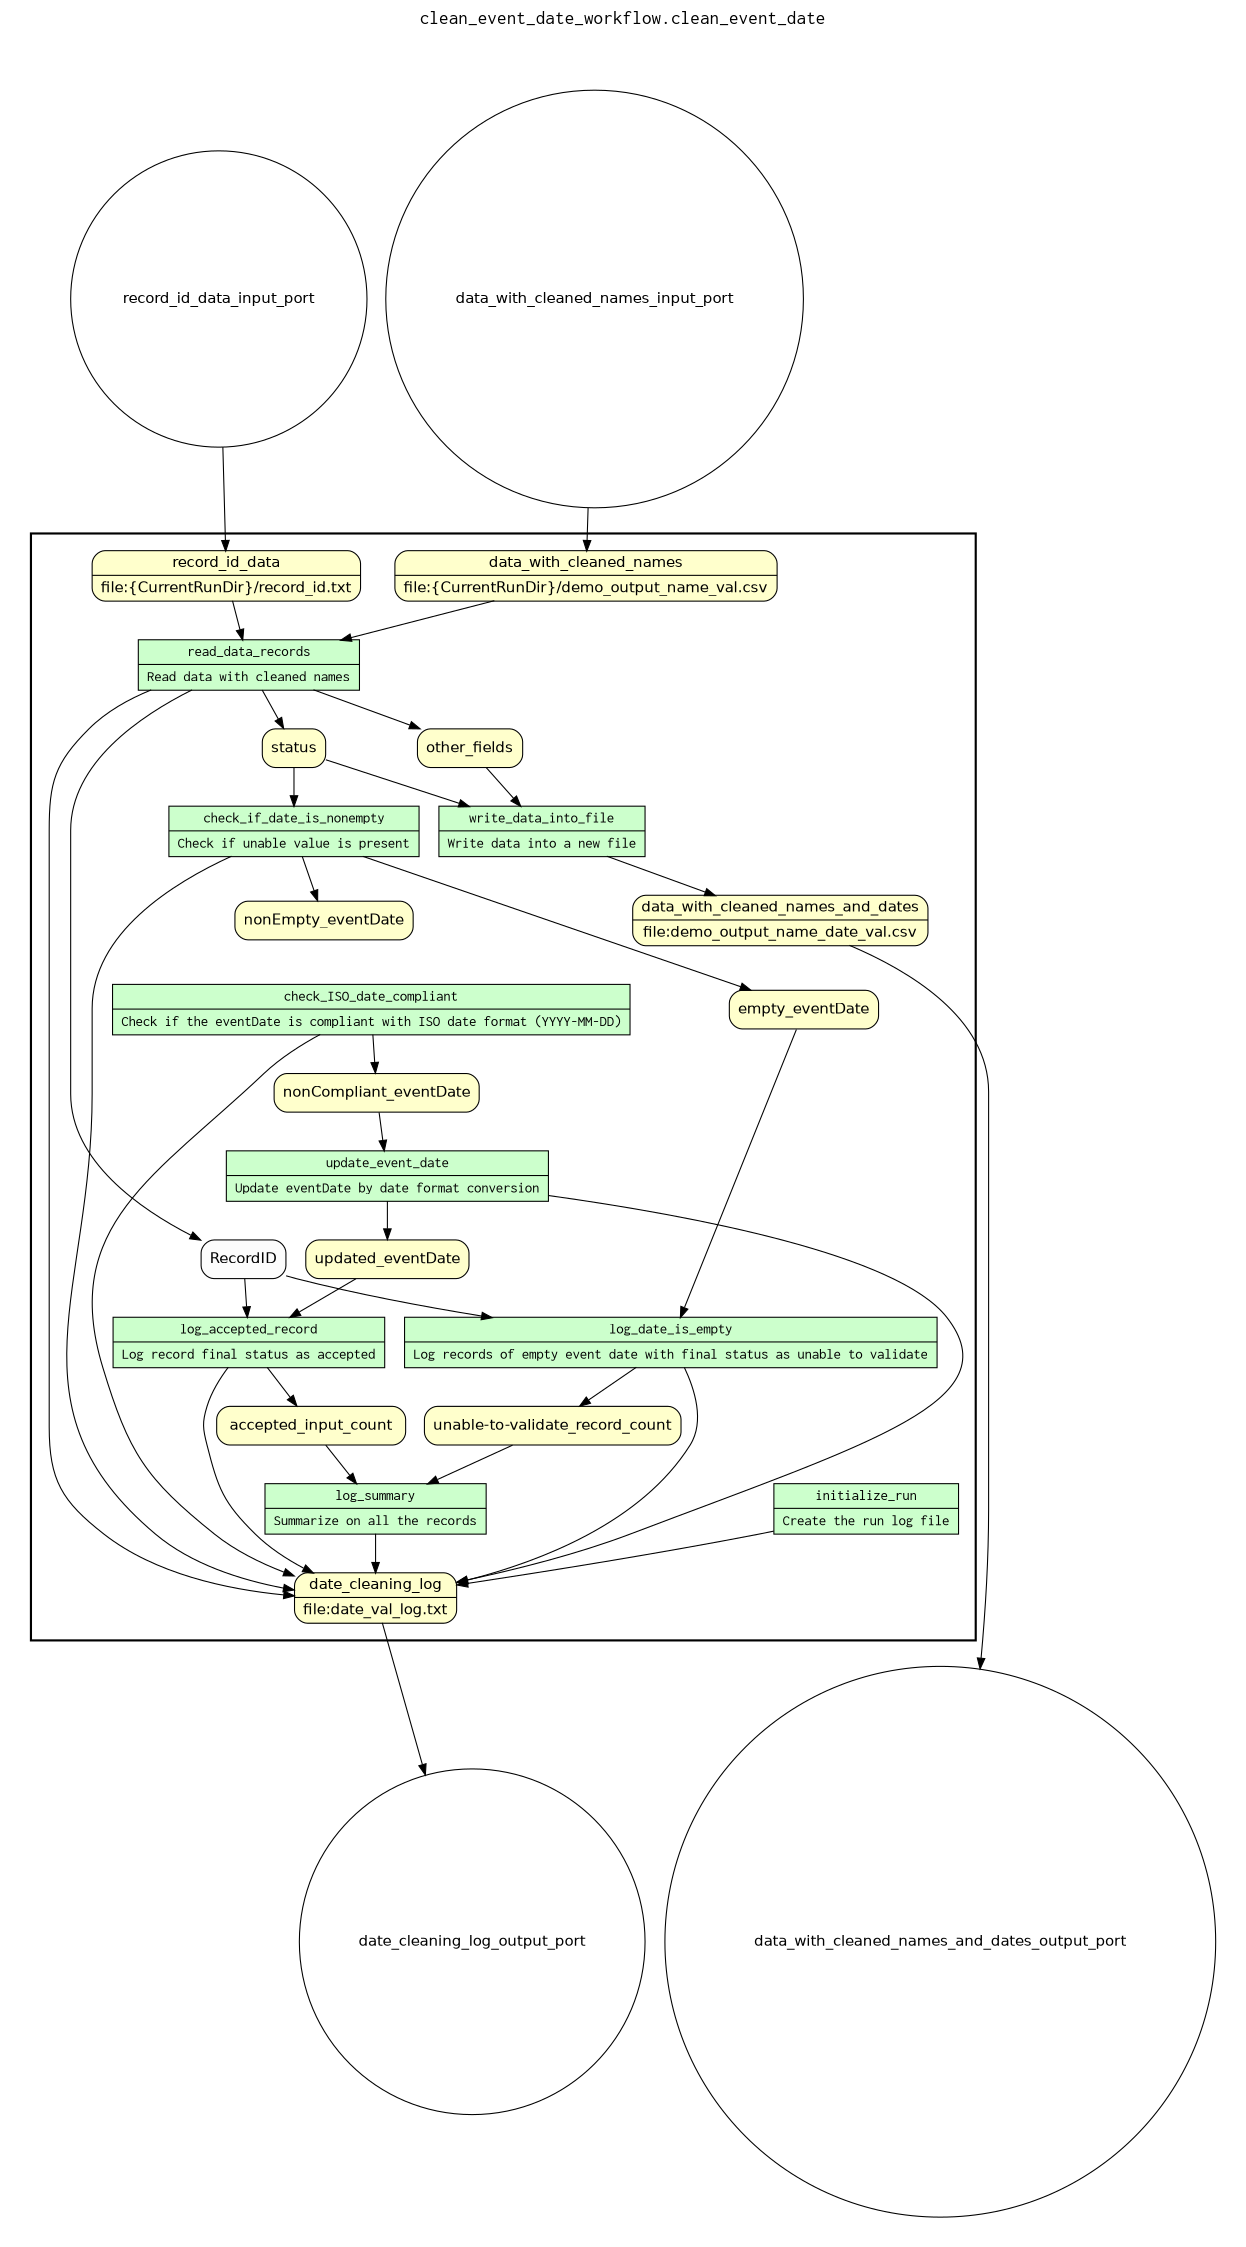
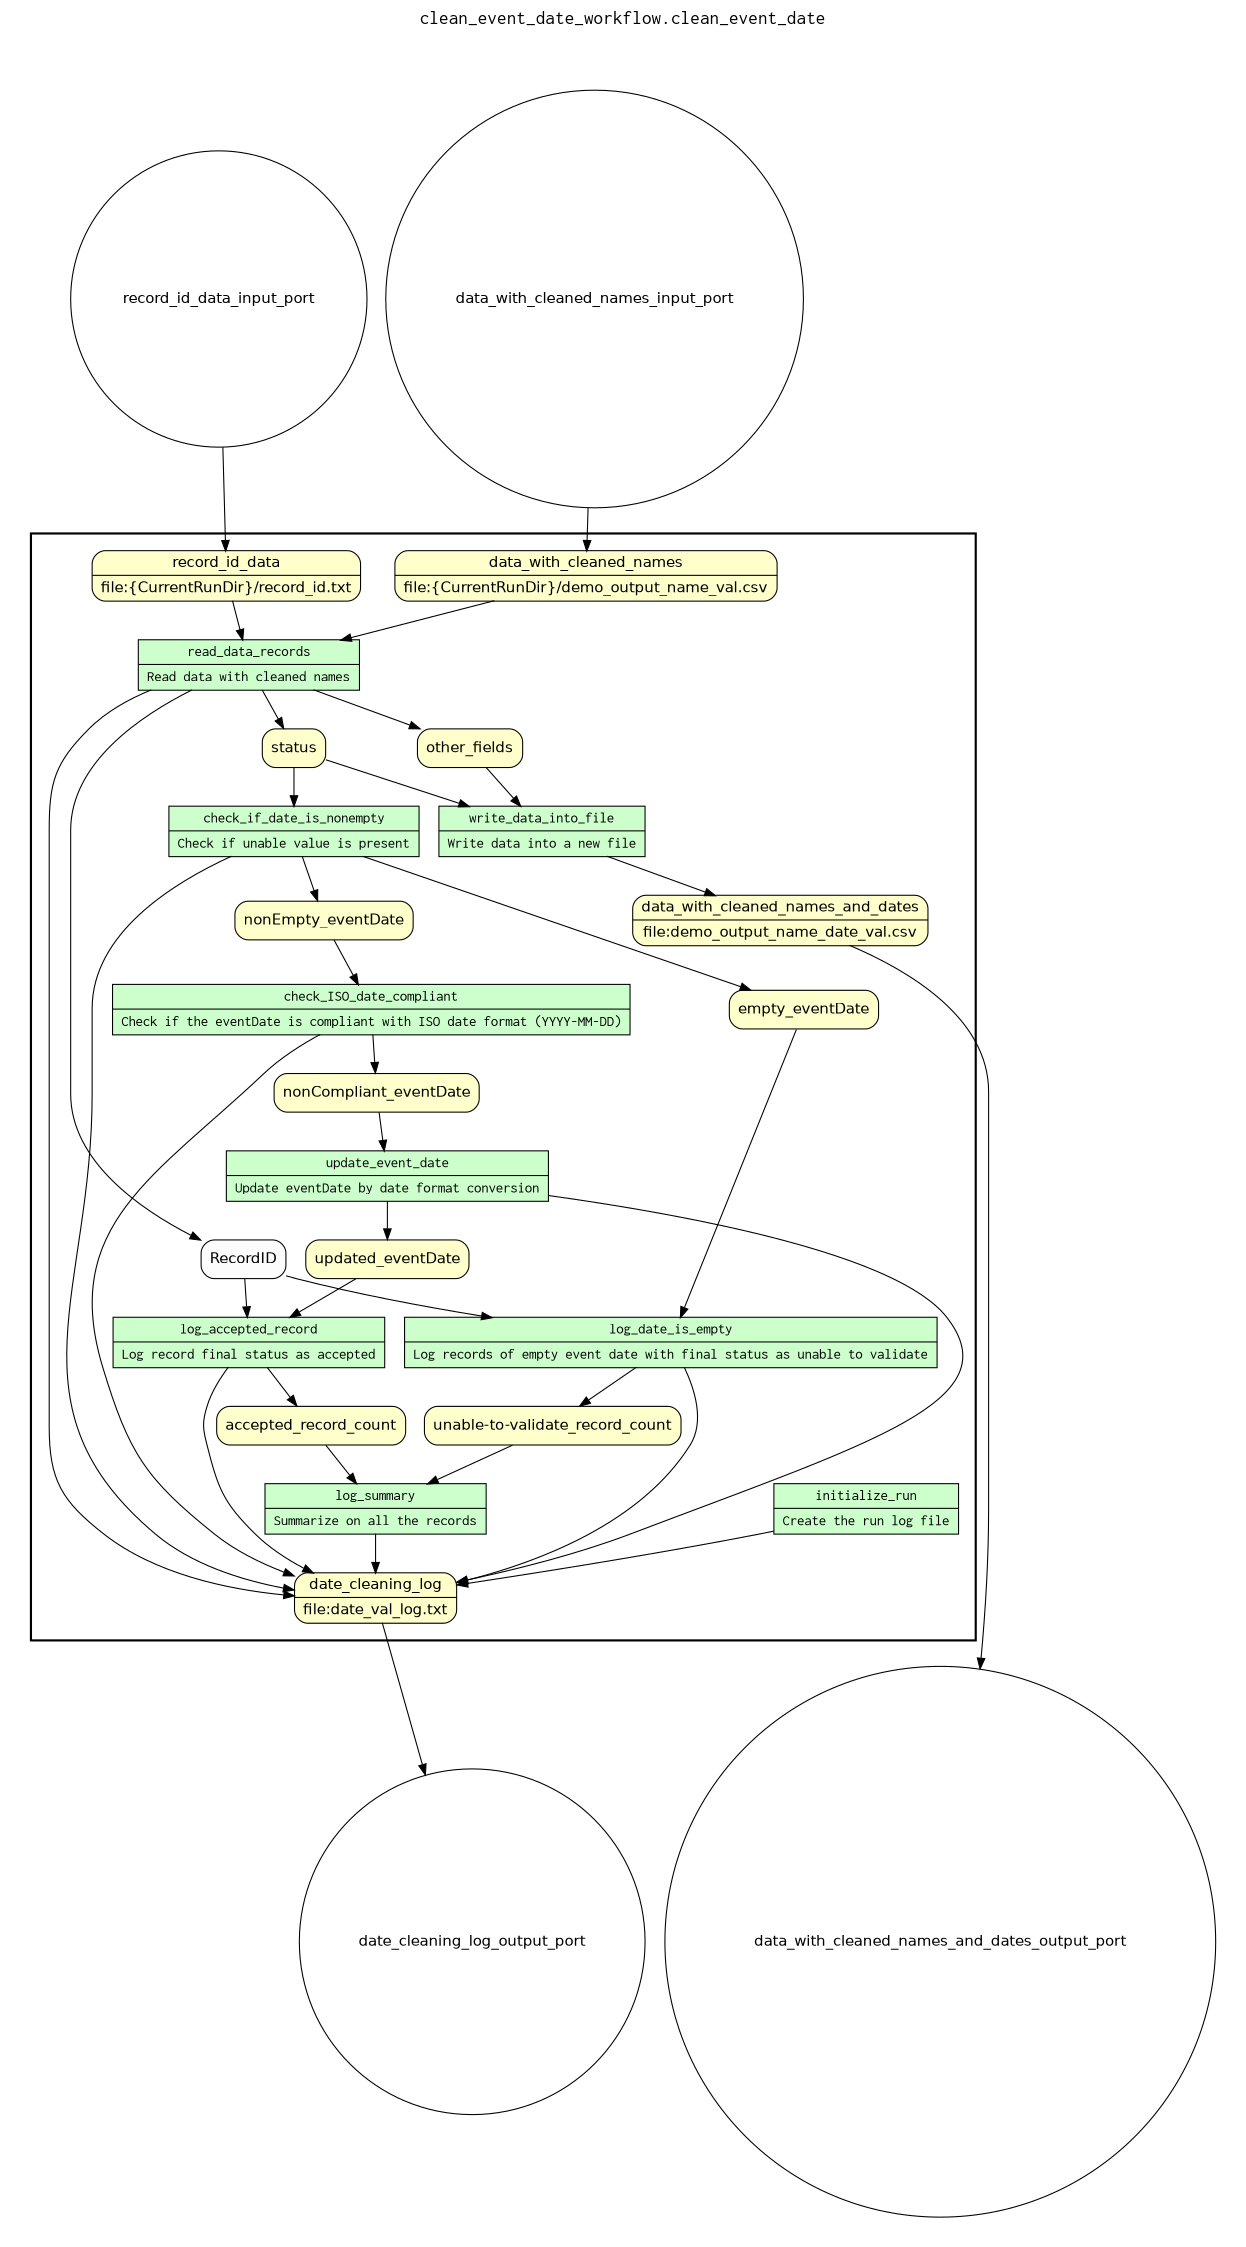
none -> (344, 958)
(311, 1426) -> (311, 1426)
